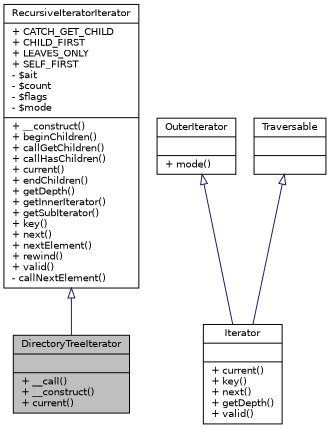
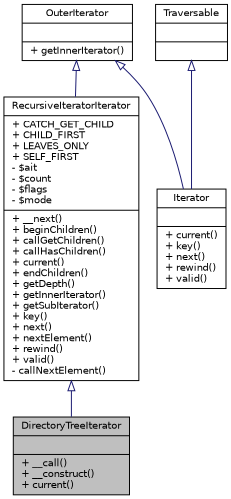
none -> (76, 84)
(49, 127) -> (37, 219)
(188, 164) -> (77, 51)
(243, 403) -> (191, 268)
